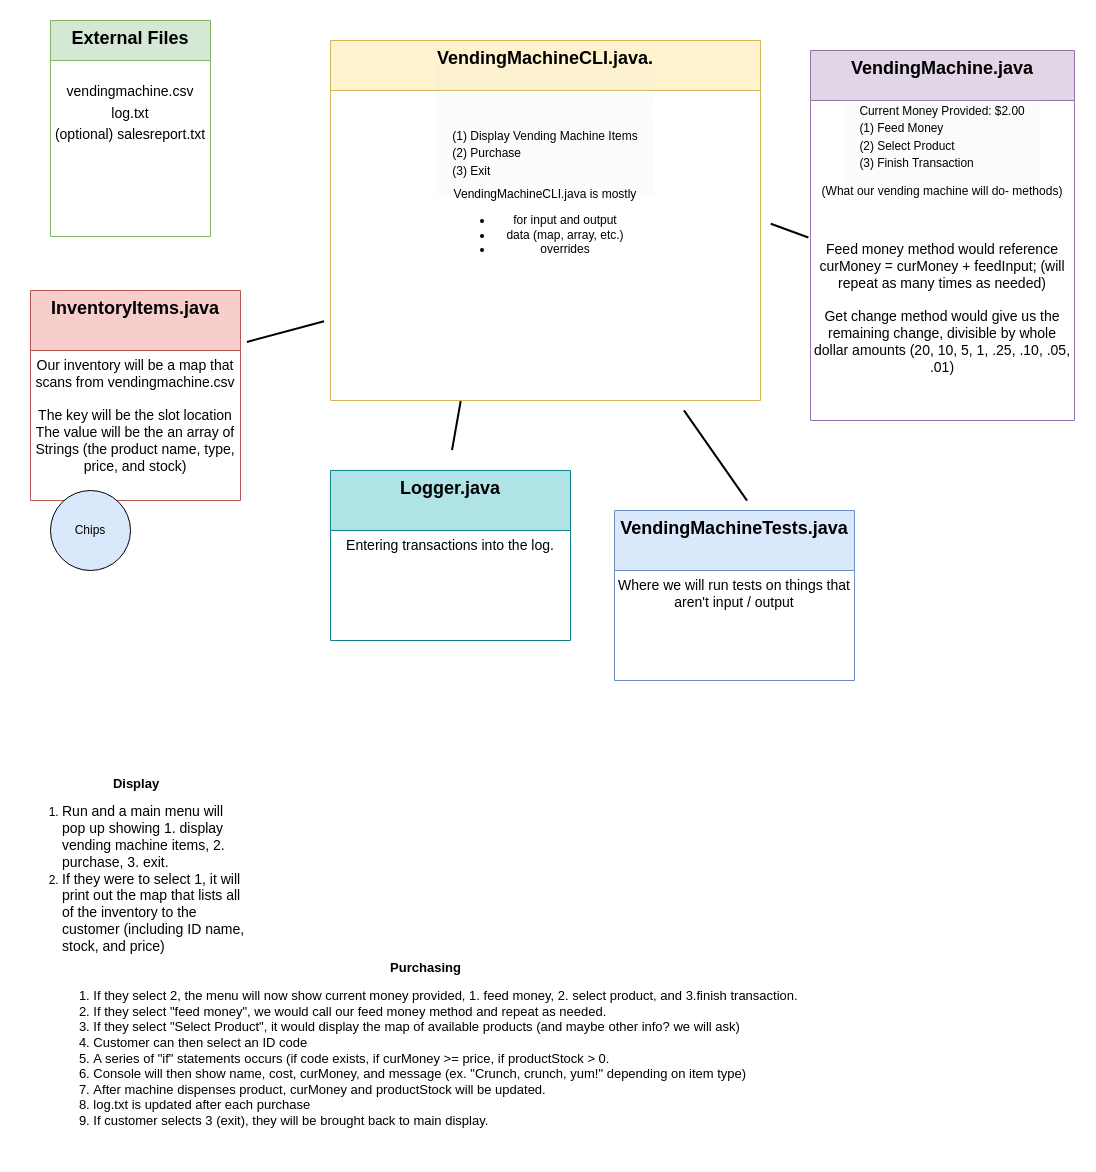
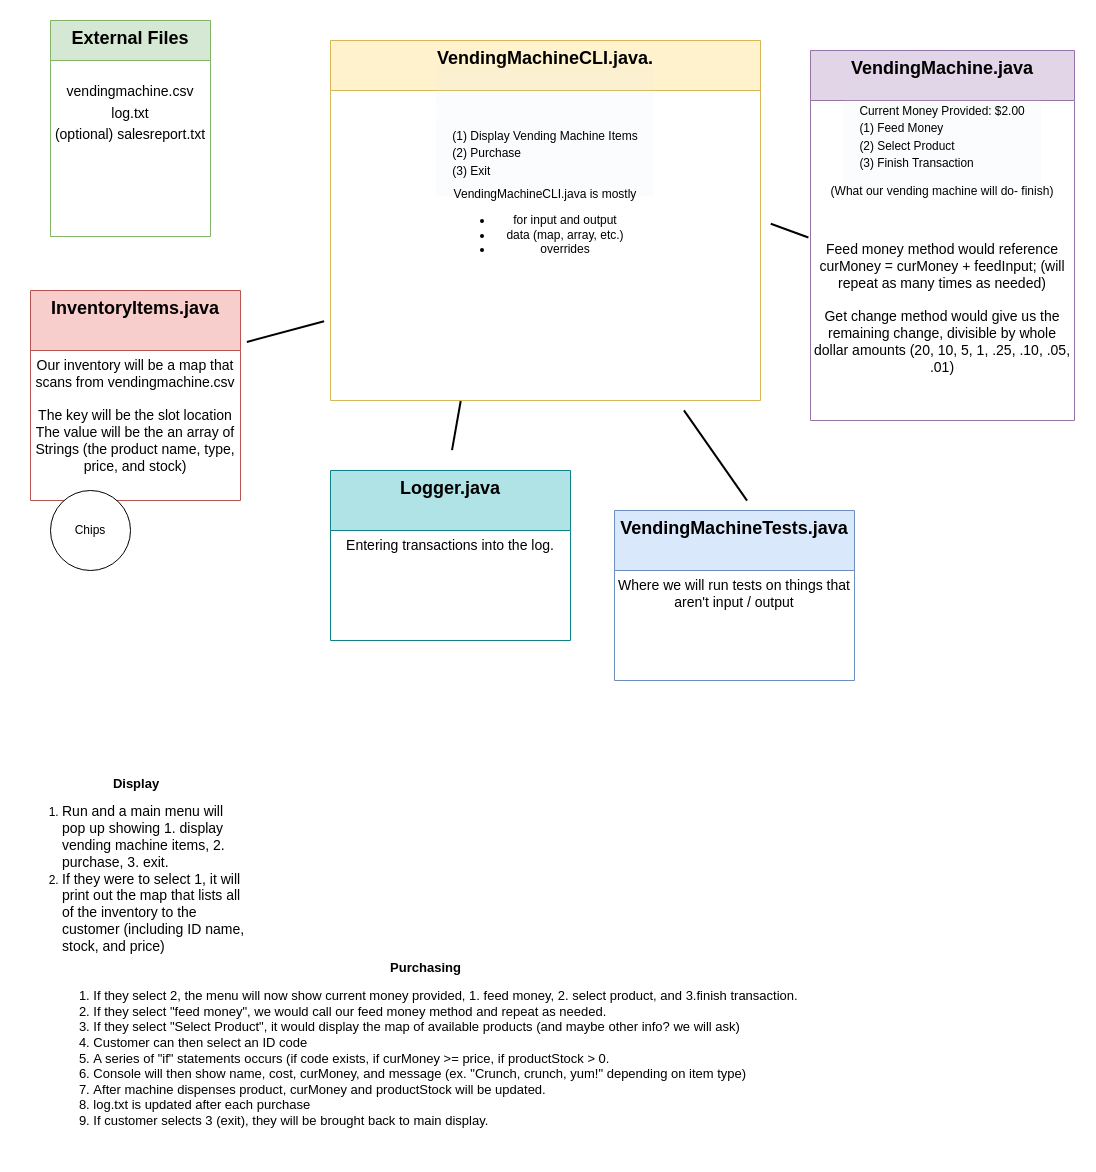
(943, 190) -> (943, 190)
(91, 531) -> (91, 531)
